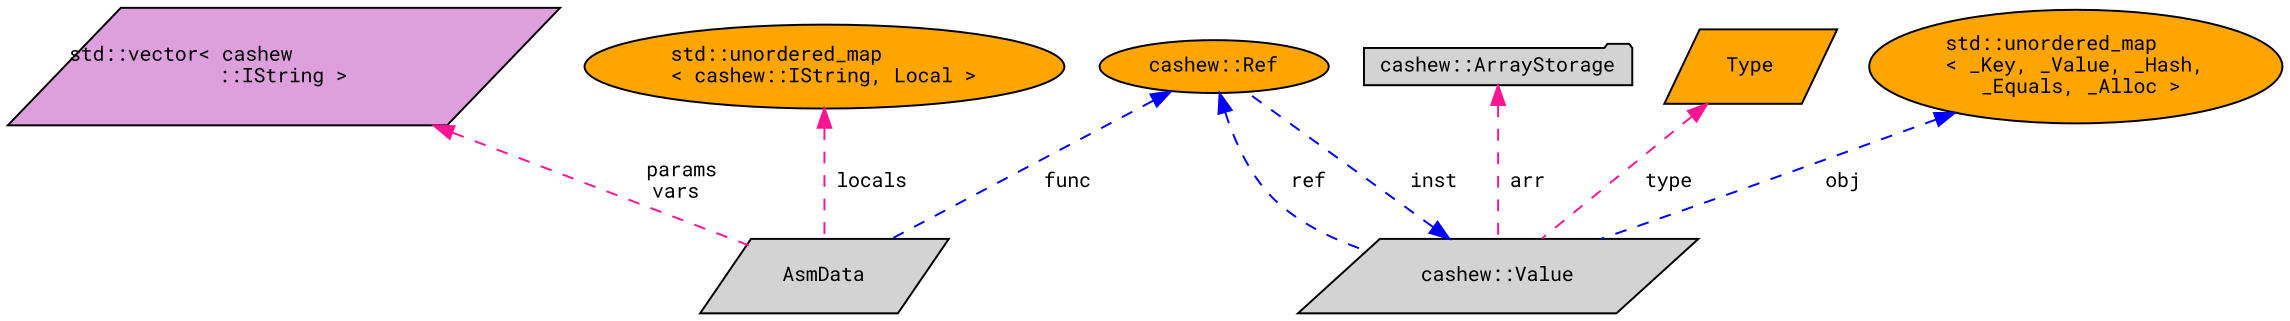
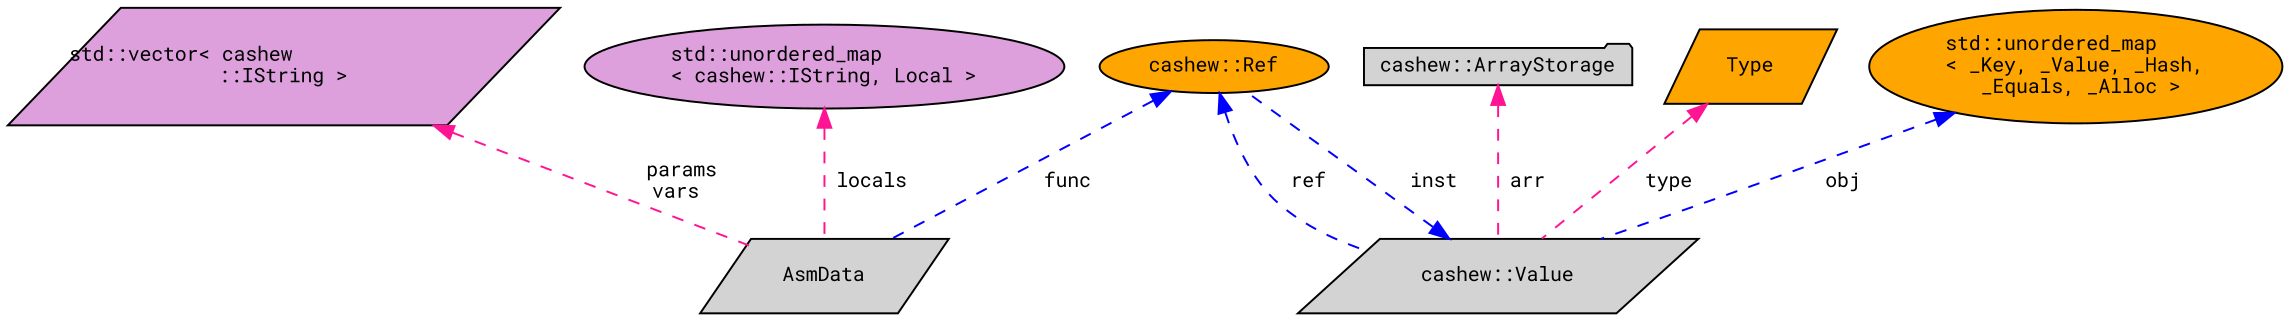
(824, 67) -> (824, 67)
